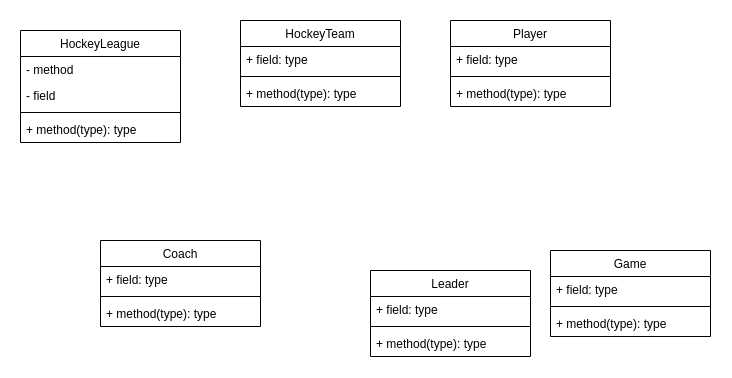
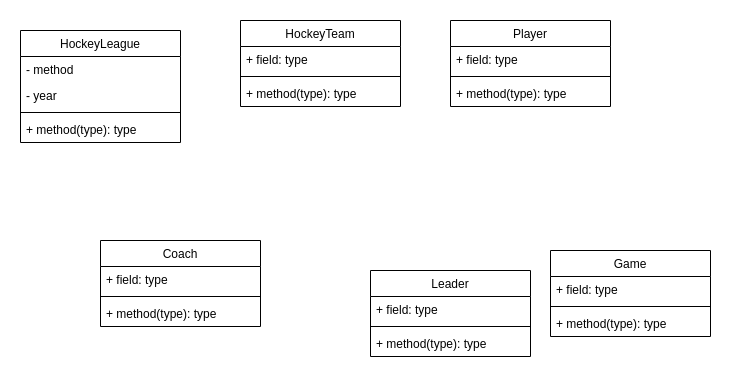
(45, 97) -> (45, 97)
